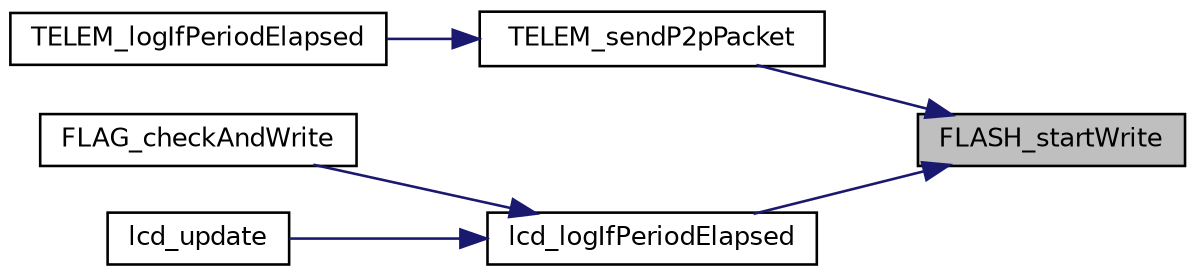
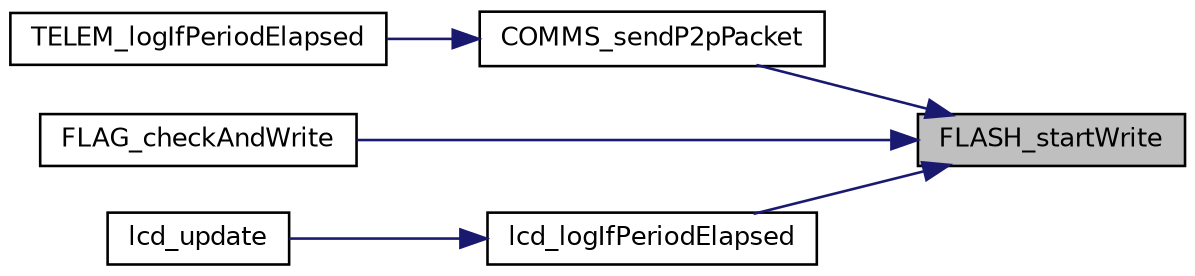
(652, 39) -> (652, 39)
(412, 186) -> (624, 140)
